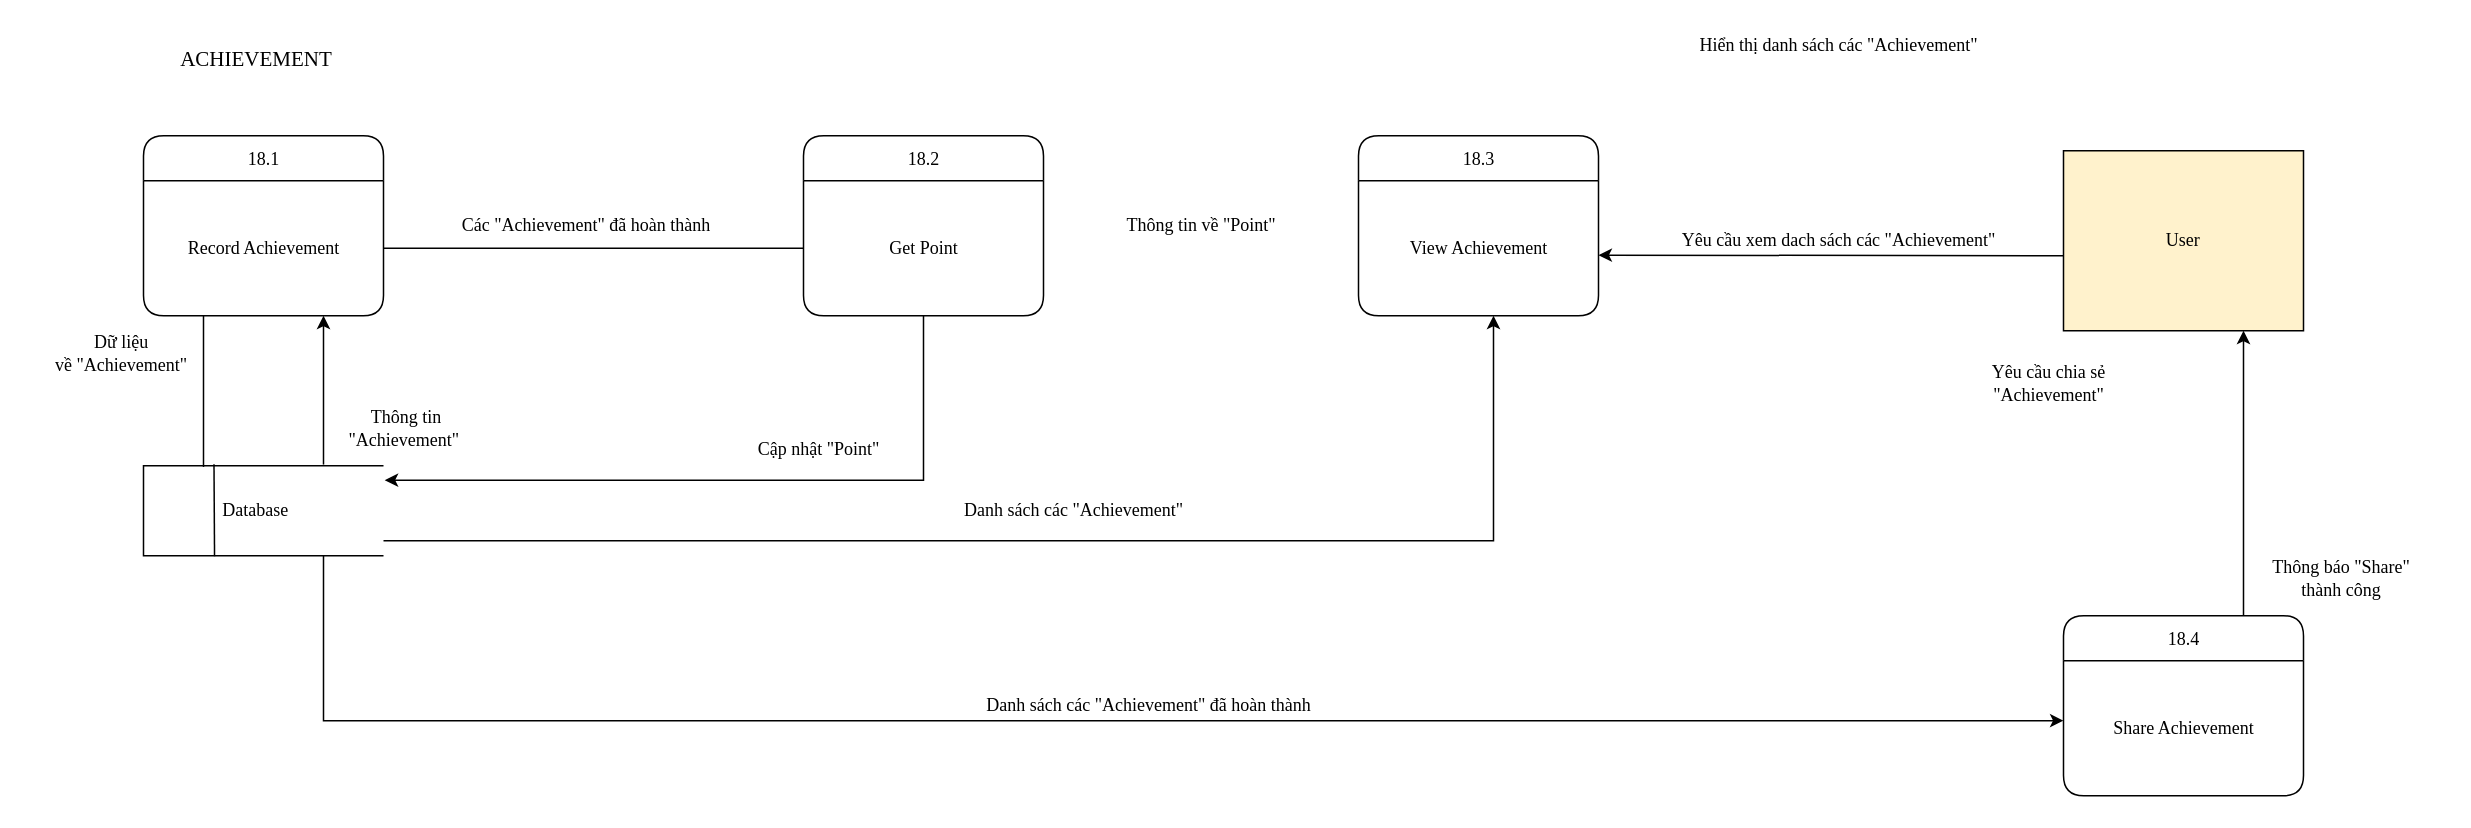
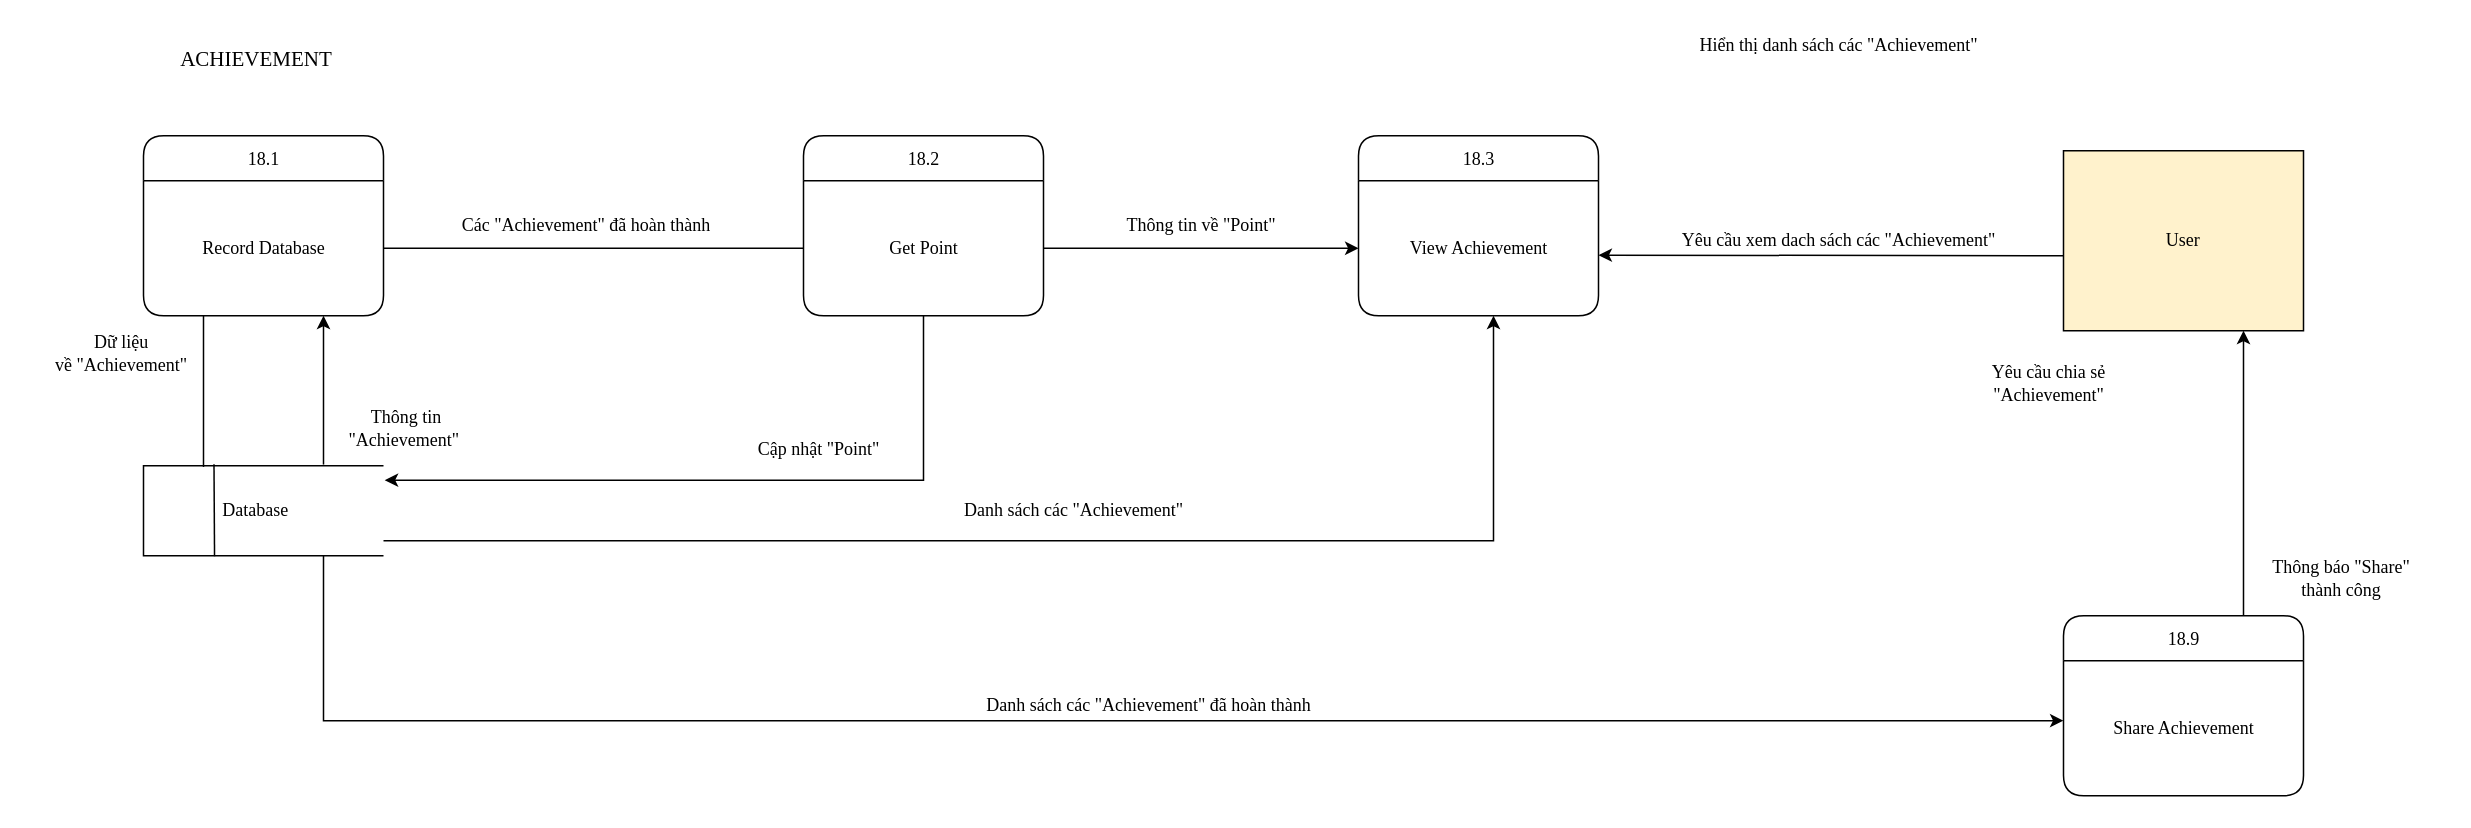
(264, 248) -> (264, 248)
none -> (1196, 248)
(2184, 638) -> (2184, 638)
